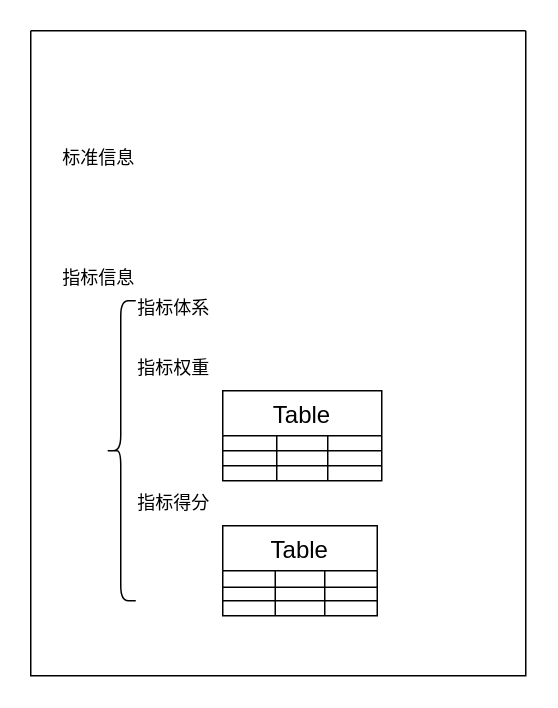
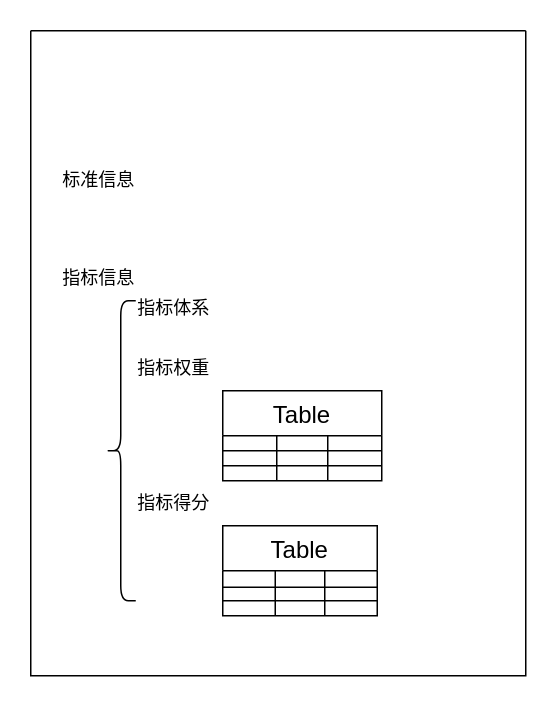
(98, 158) -> (98, 181)
